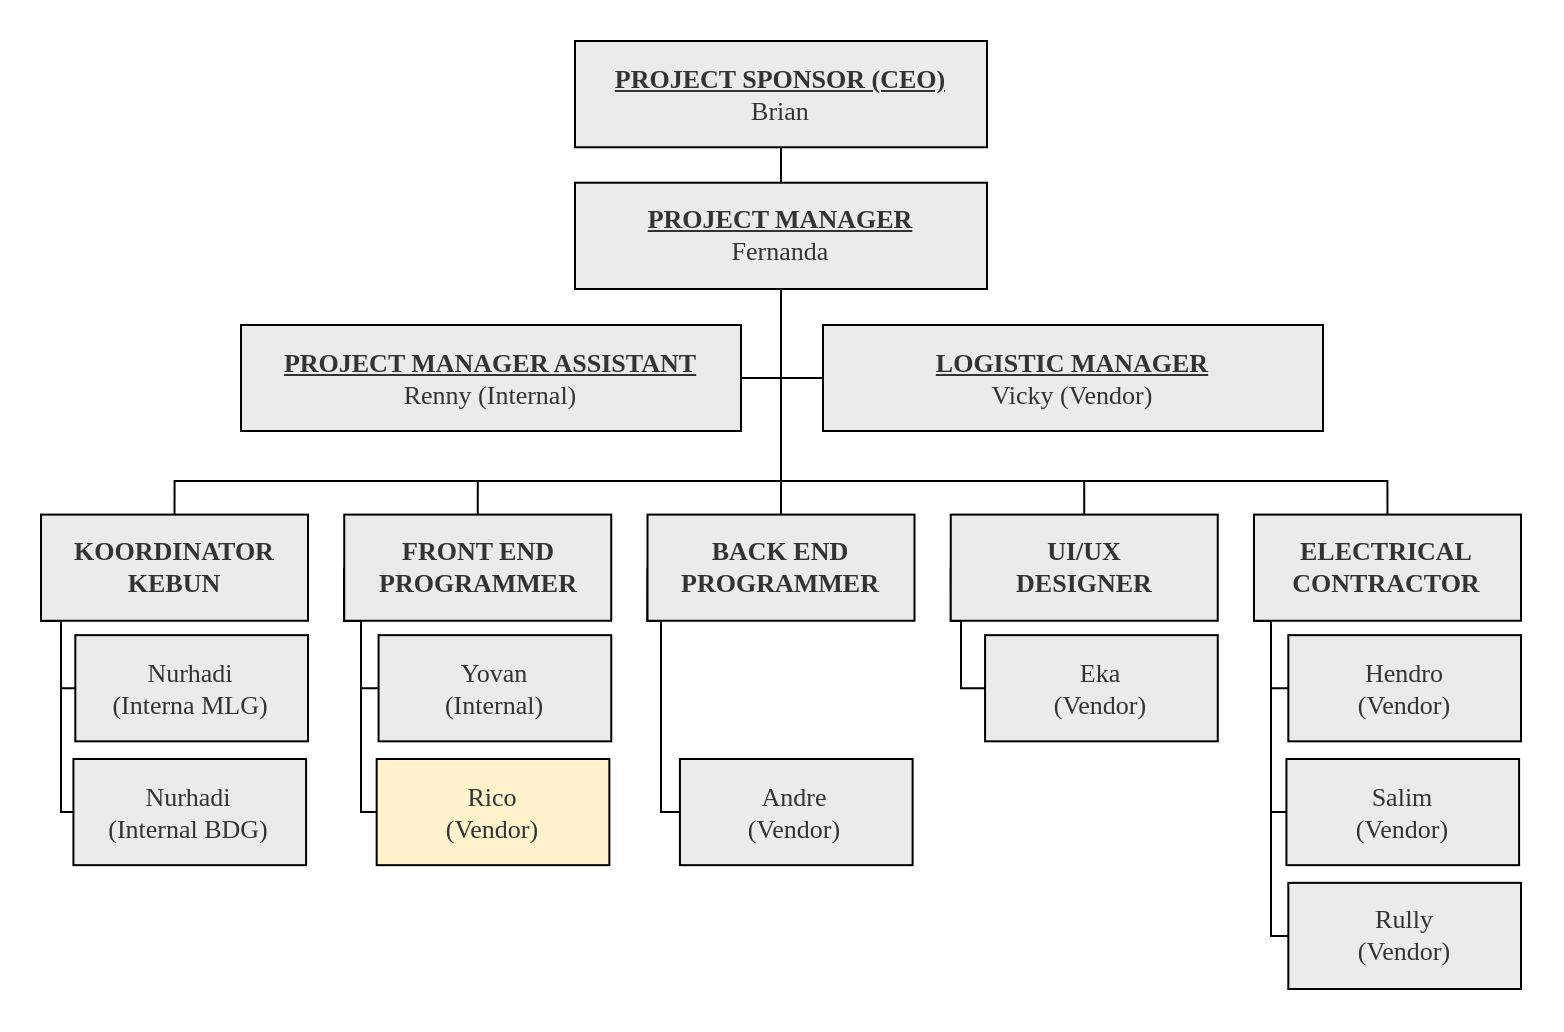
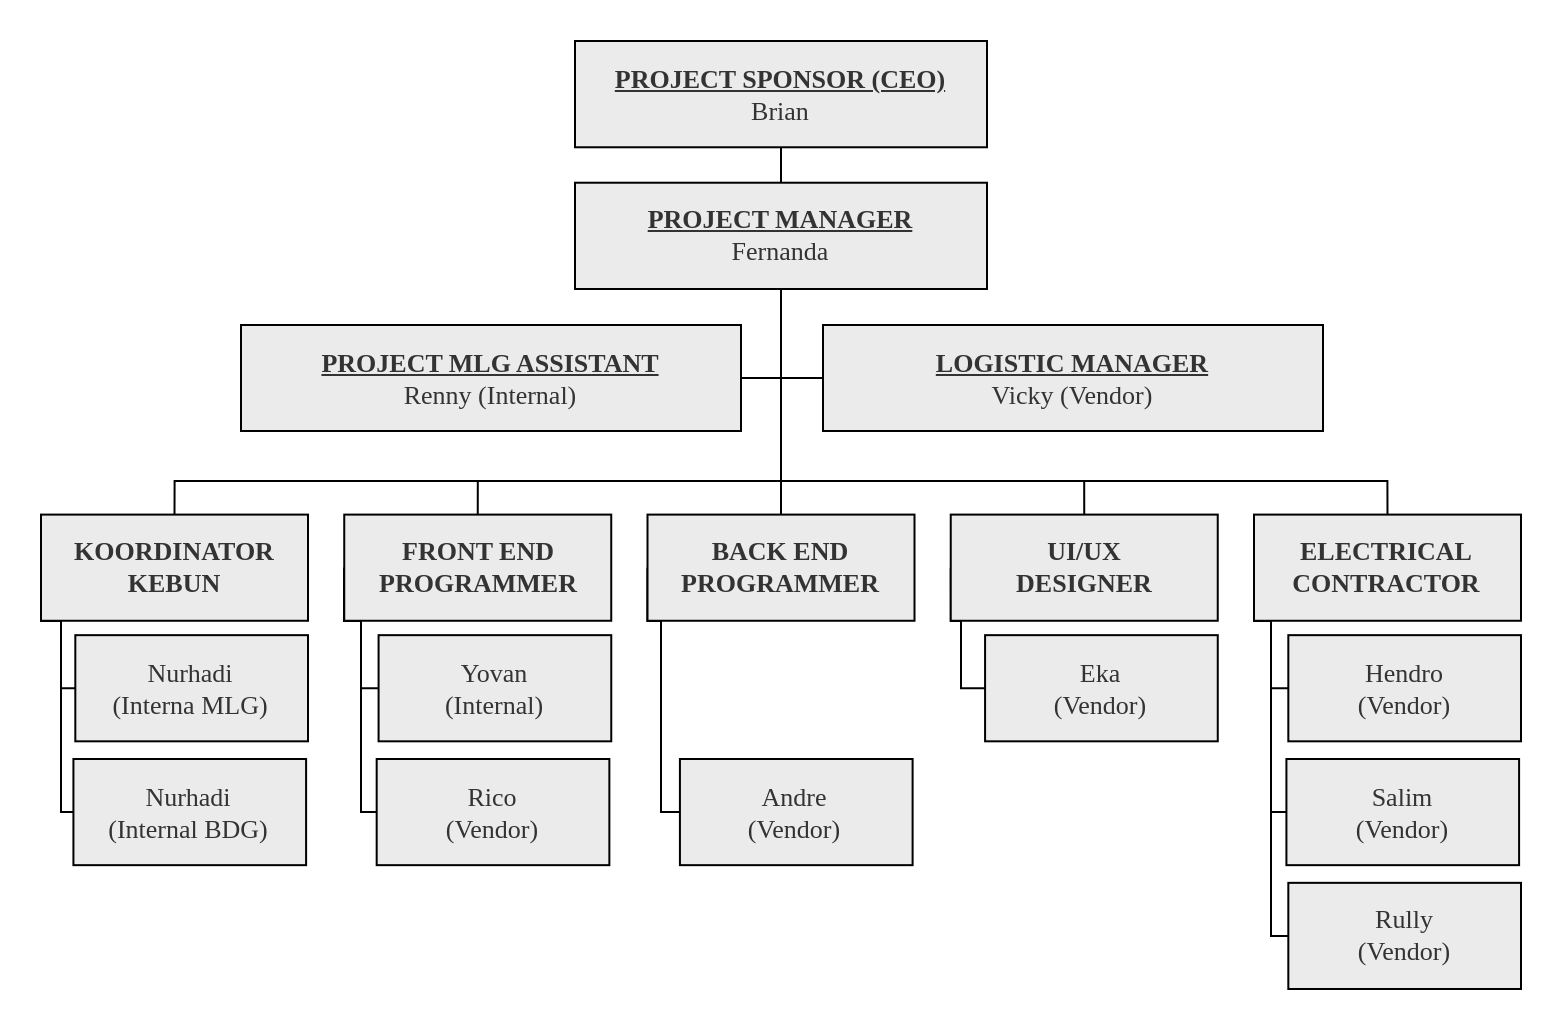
(491, 379) -> (491, 379)
(493, 812) -> (493, 812)
